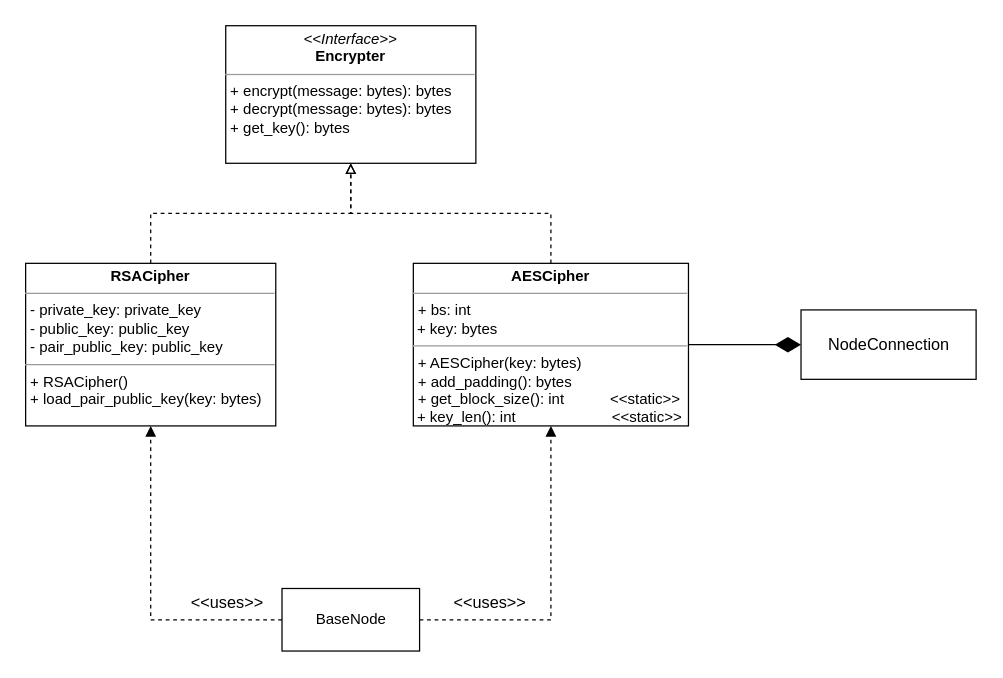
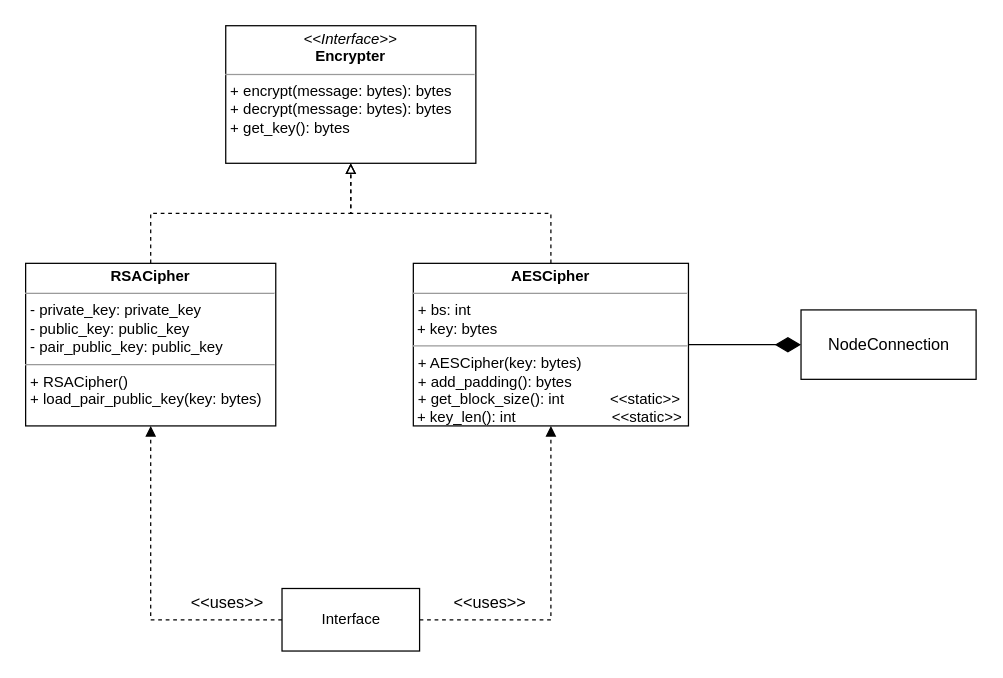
(351, 619) -> (351, 619)
